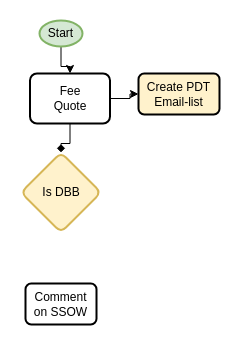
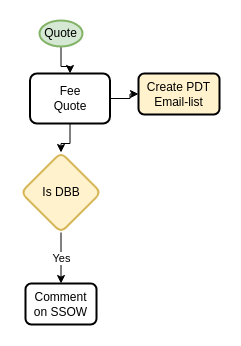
(61, 34) -> (61, 34)
(63, 144) -> (63, 144)
none -> (61, 255)
